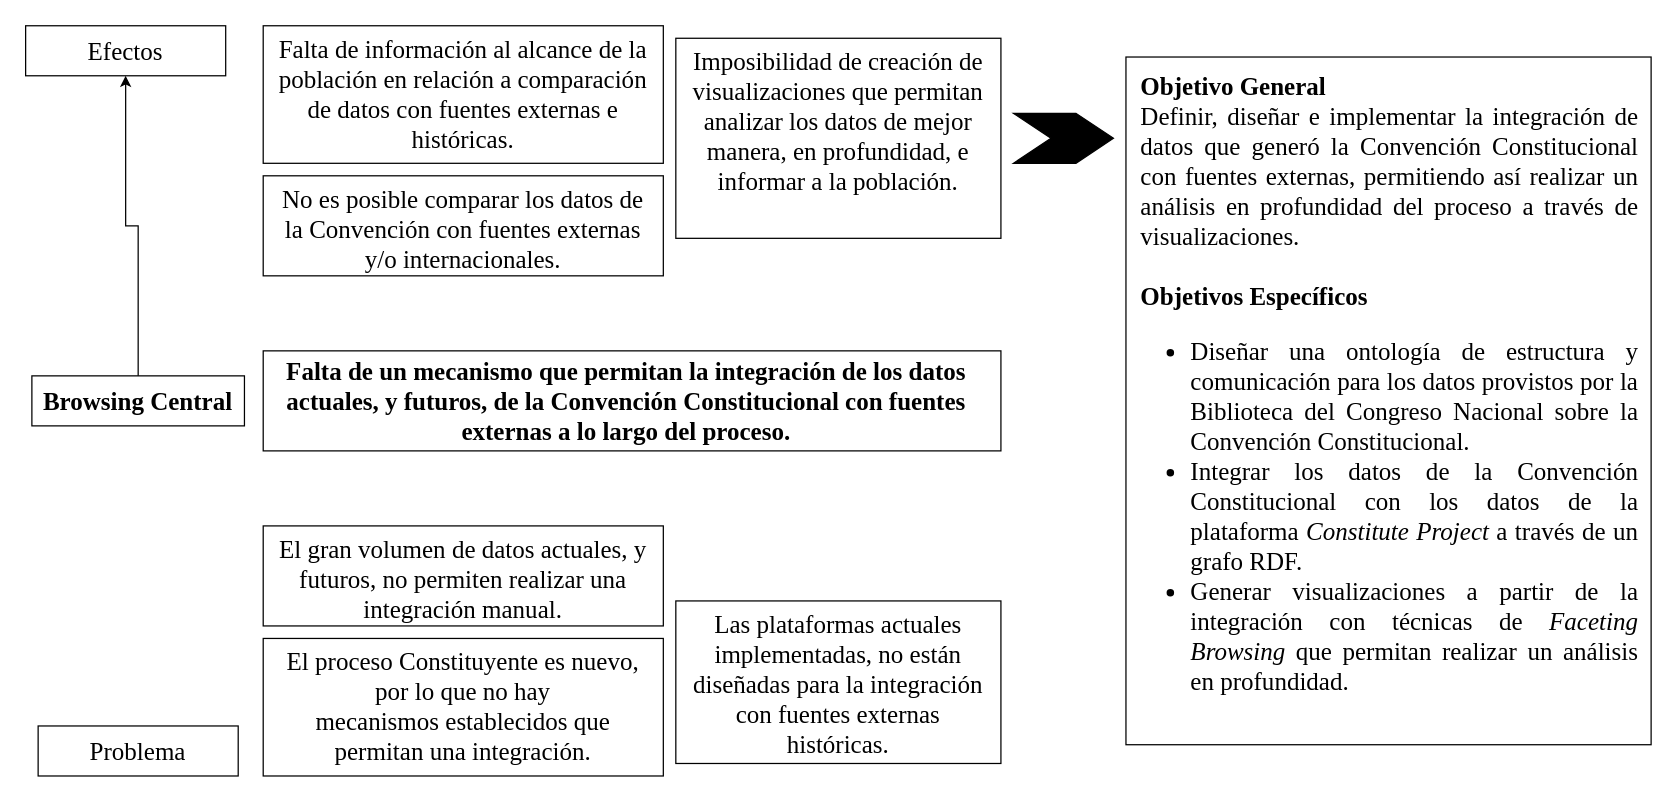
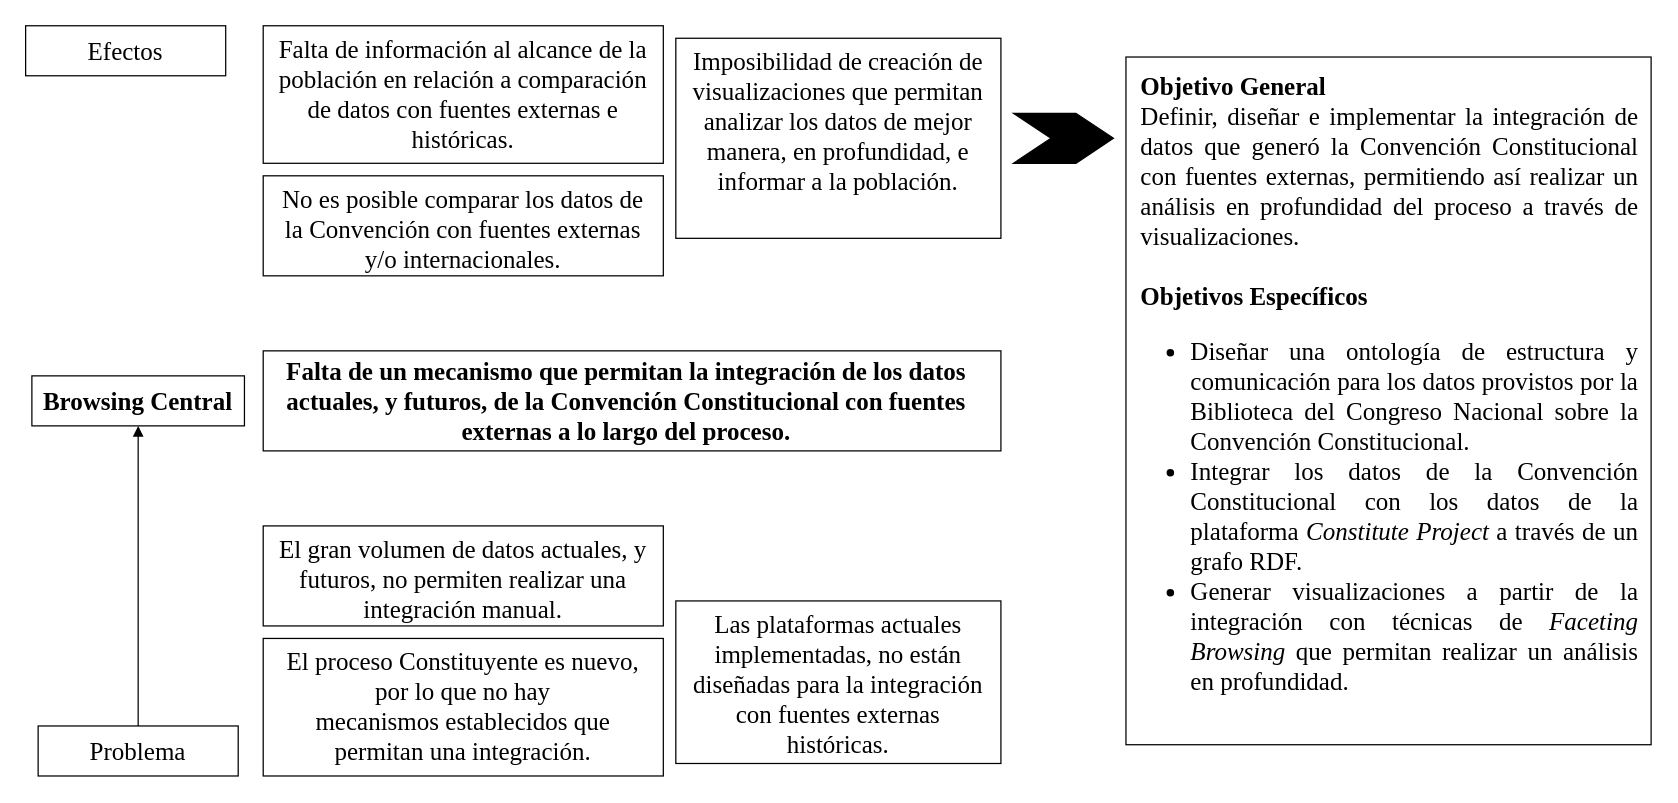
(136, 226) -> none
none -> (138, 581)
